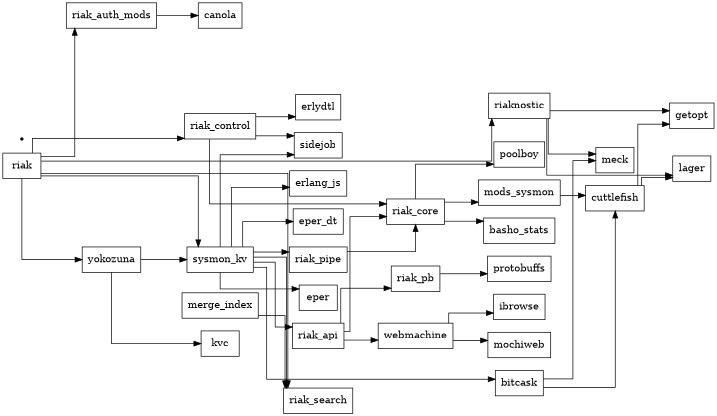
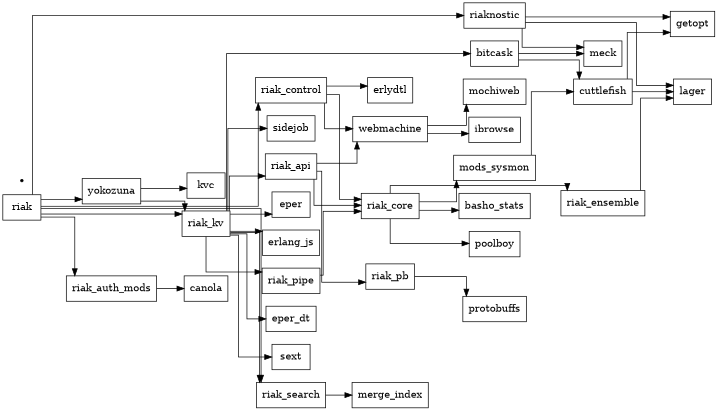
(271, 136) -> (325, 127)
none -> (603, 203)
(220, 260) -> (206, 224)
(281, 316) -> (335, 395)
none -> (291, 357)
